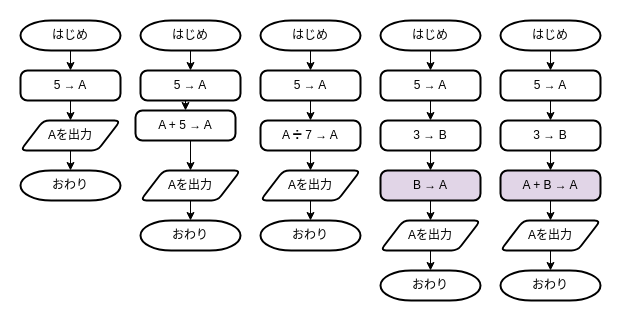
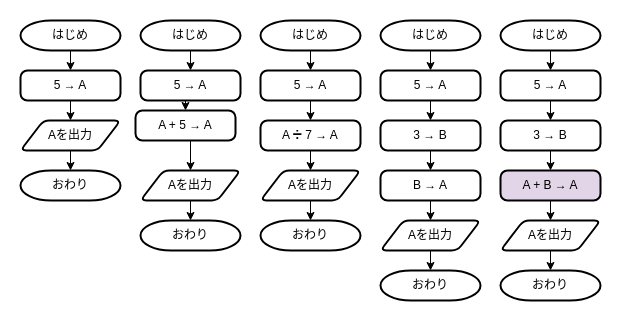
(431, 186) -> (431, 186)
